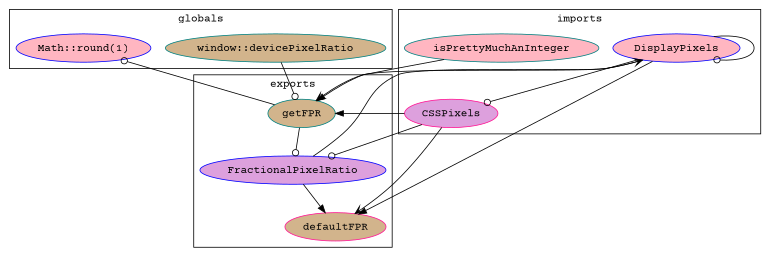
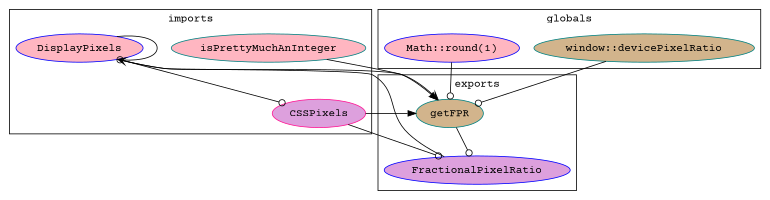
(201, 83) -> (451, 80)
(335, 227) -> none
